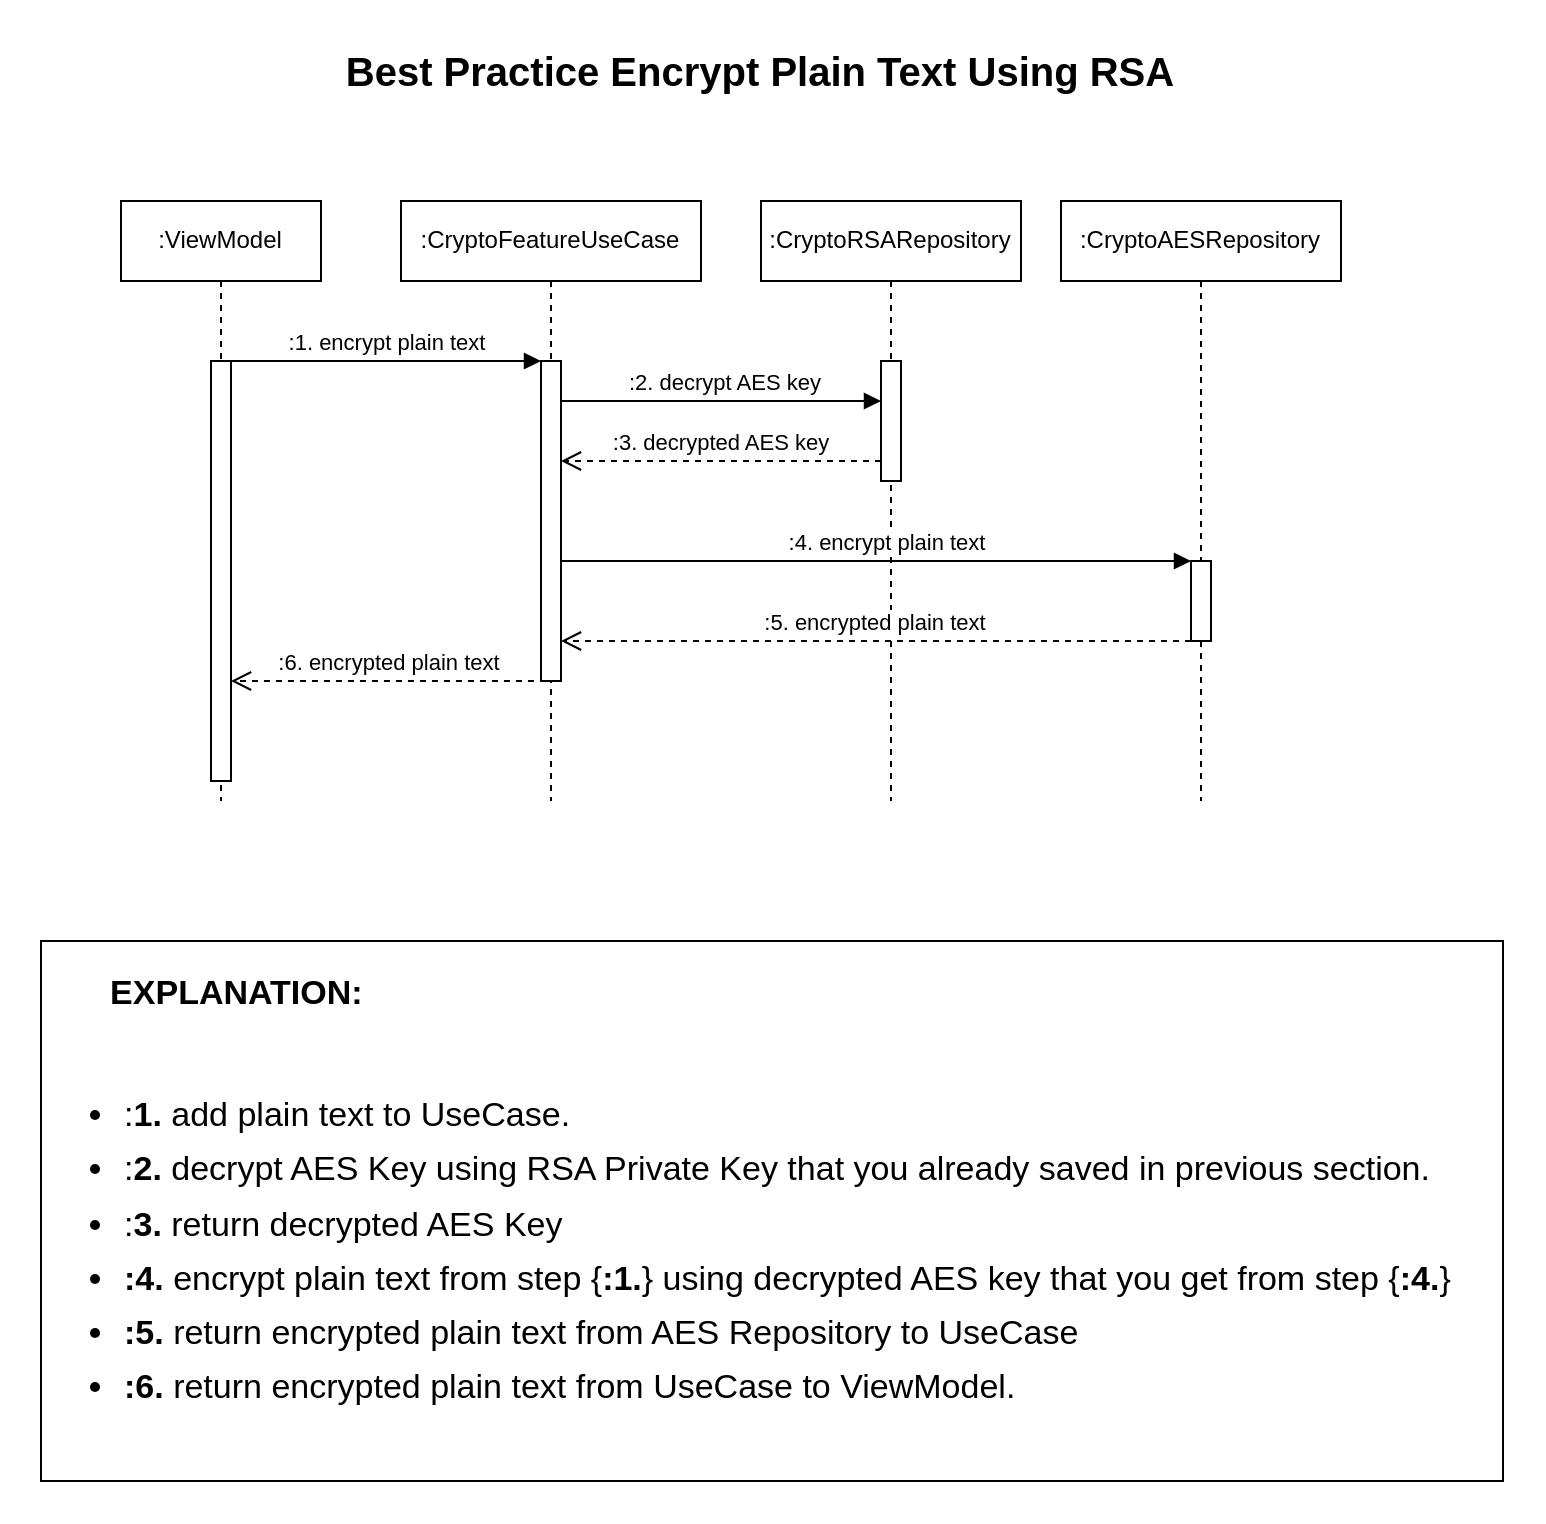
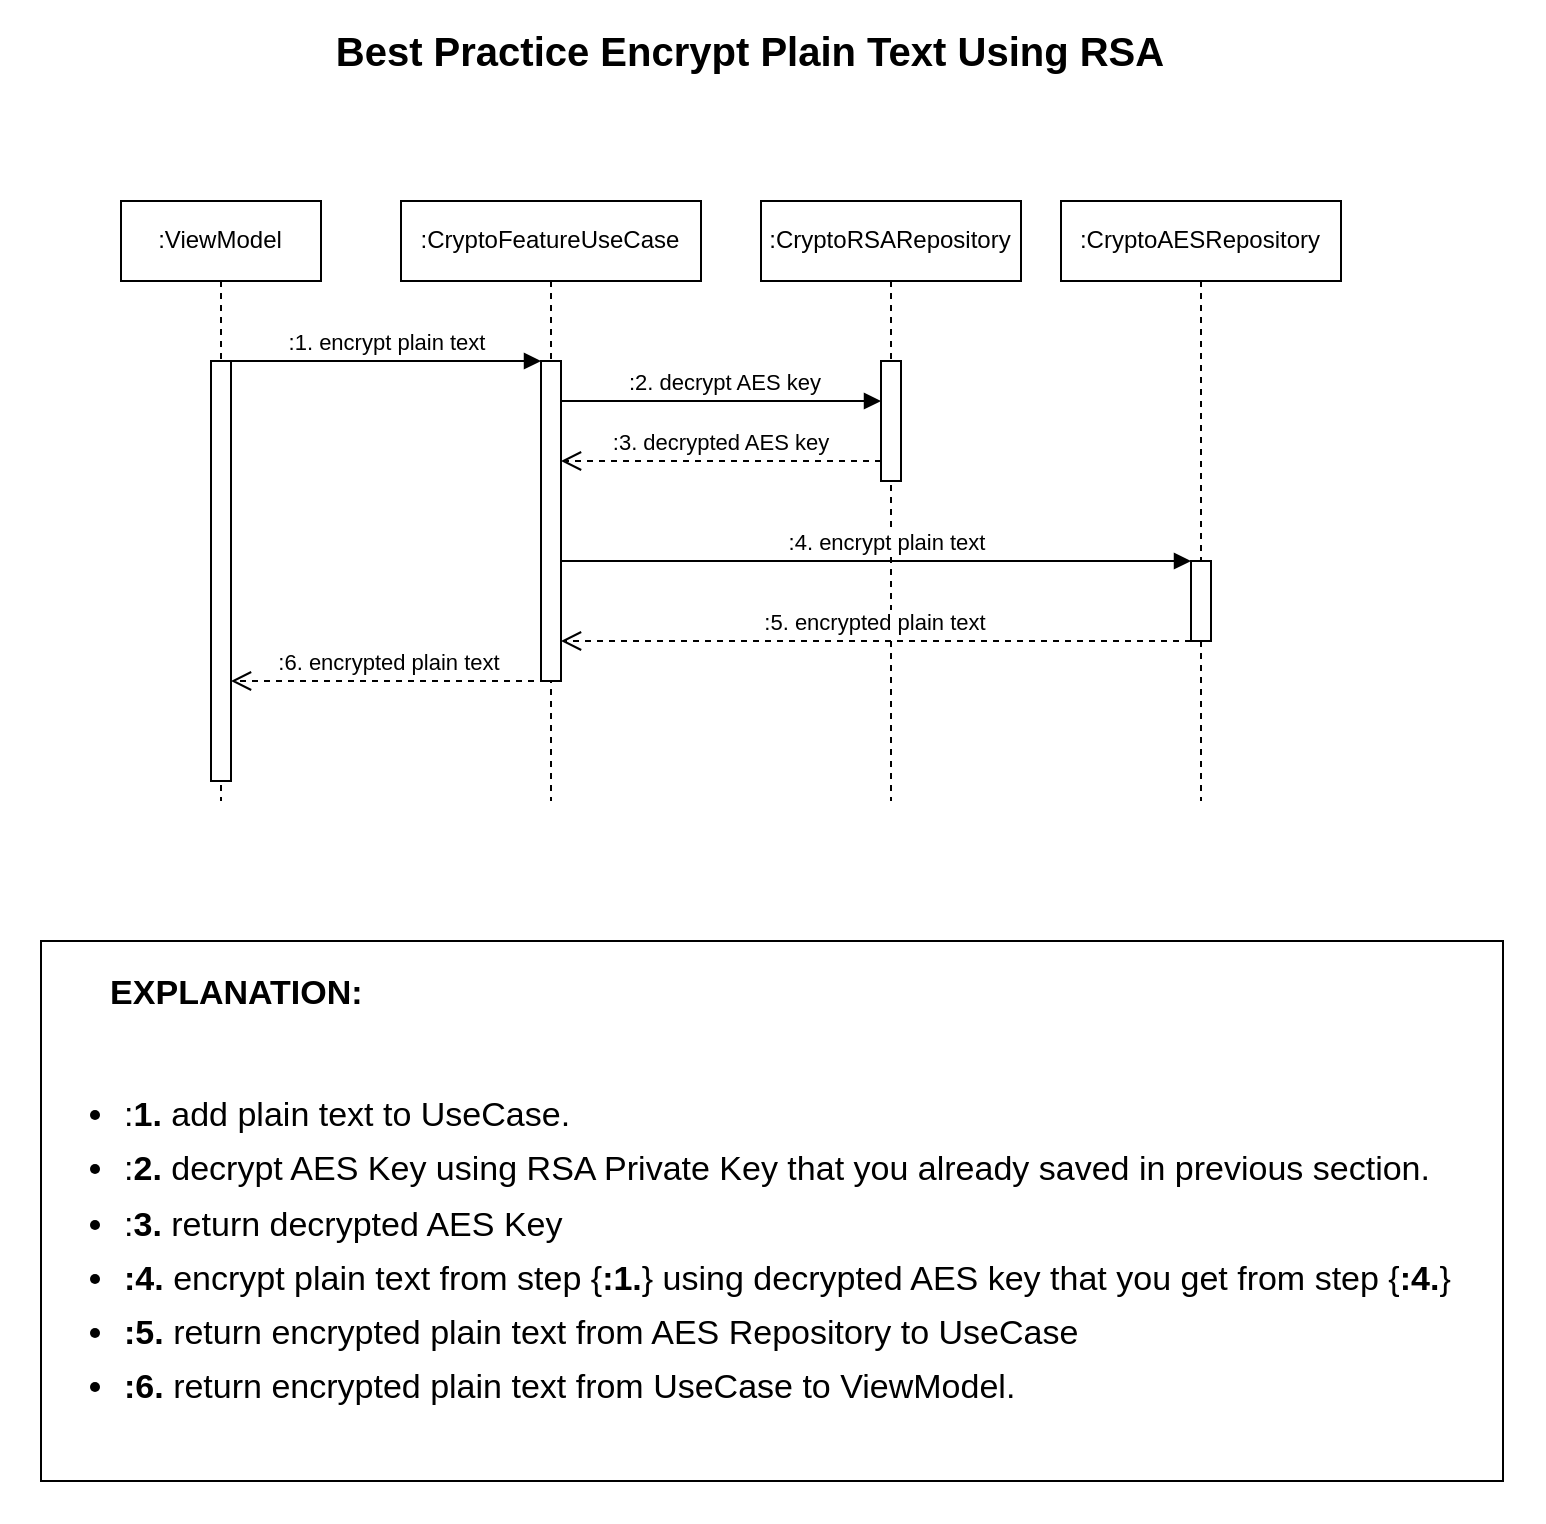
(761, 71) -> (751, 51)
